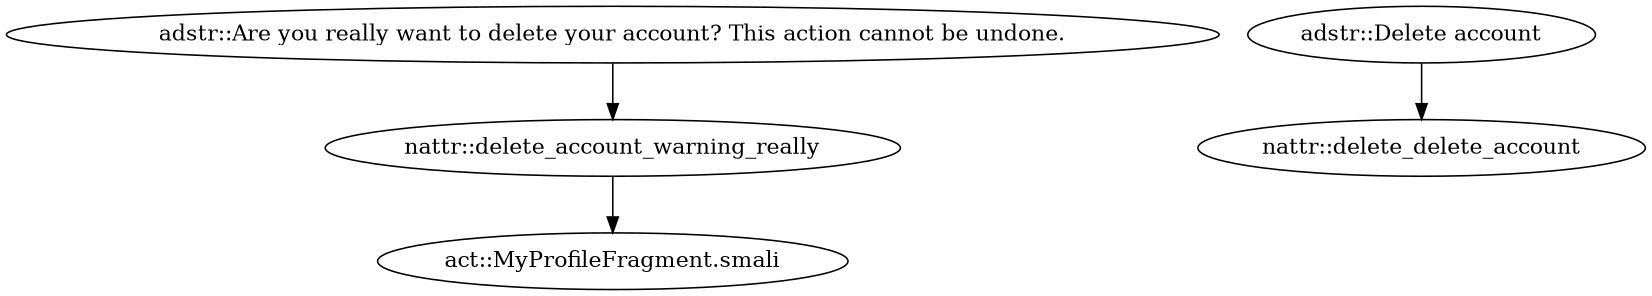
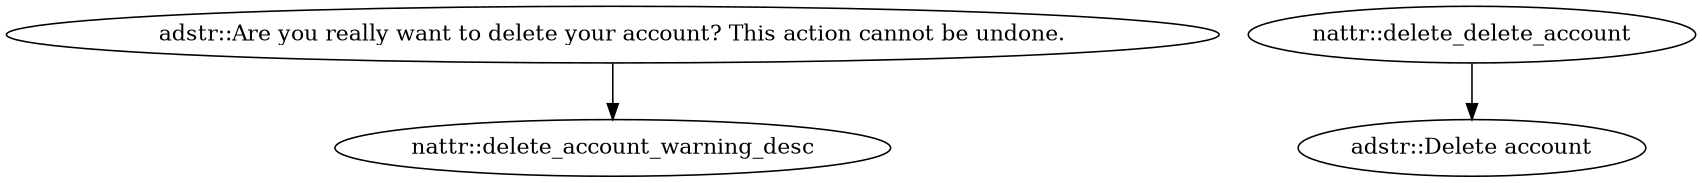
(1422, 84) -> (1472, 84)
(613, 148) -> (613, 148)
(613, 261) -> none
